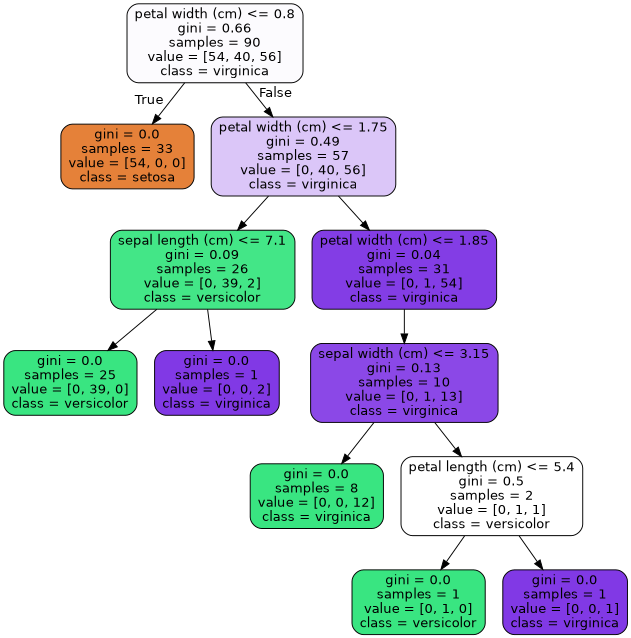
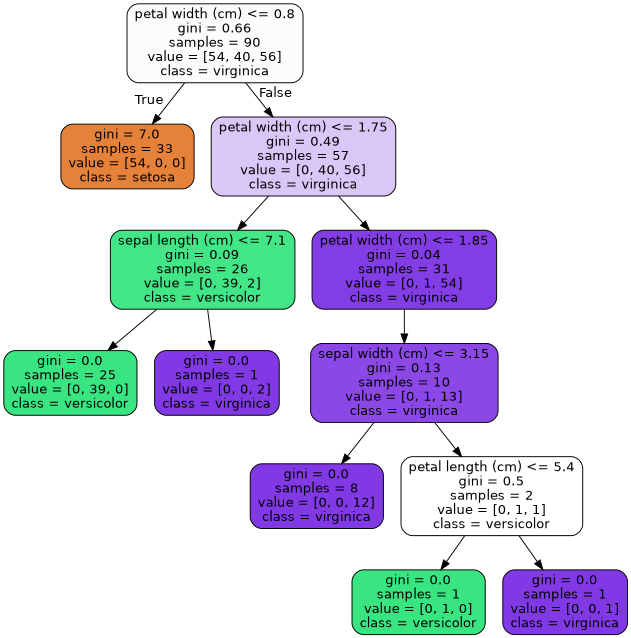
(127, 157) -> (127, 157)
(317, 496) -> (317, 496)
